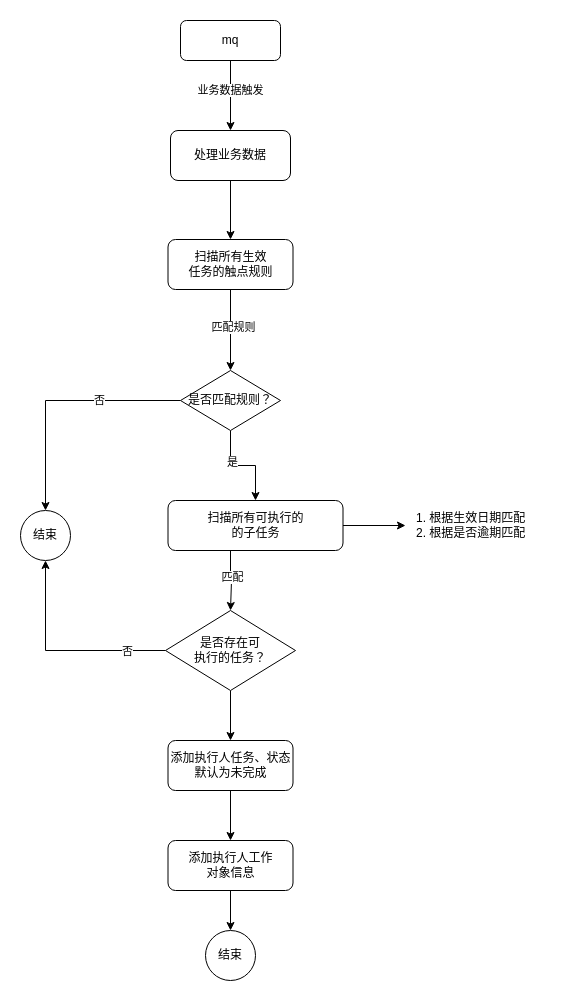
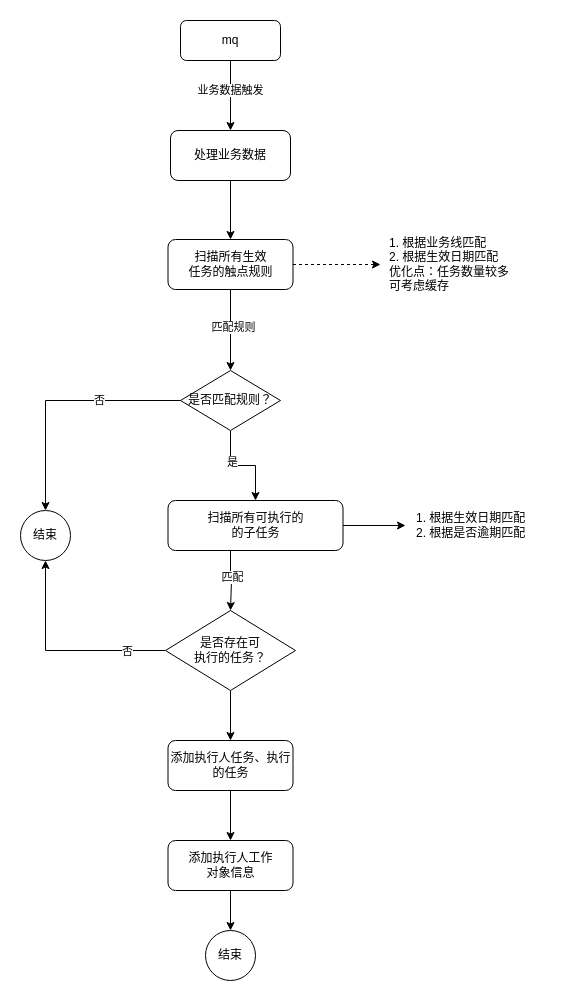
none -> (333, 265)
none -> (451, 265)
(231, 766) -> (231, 766)
